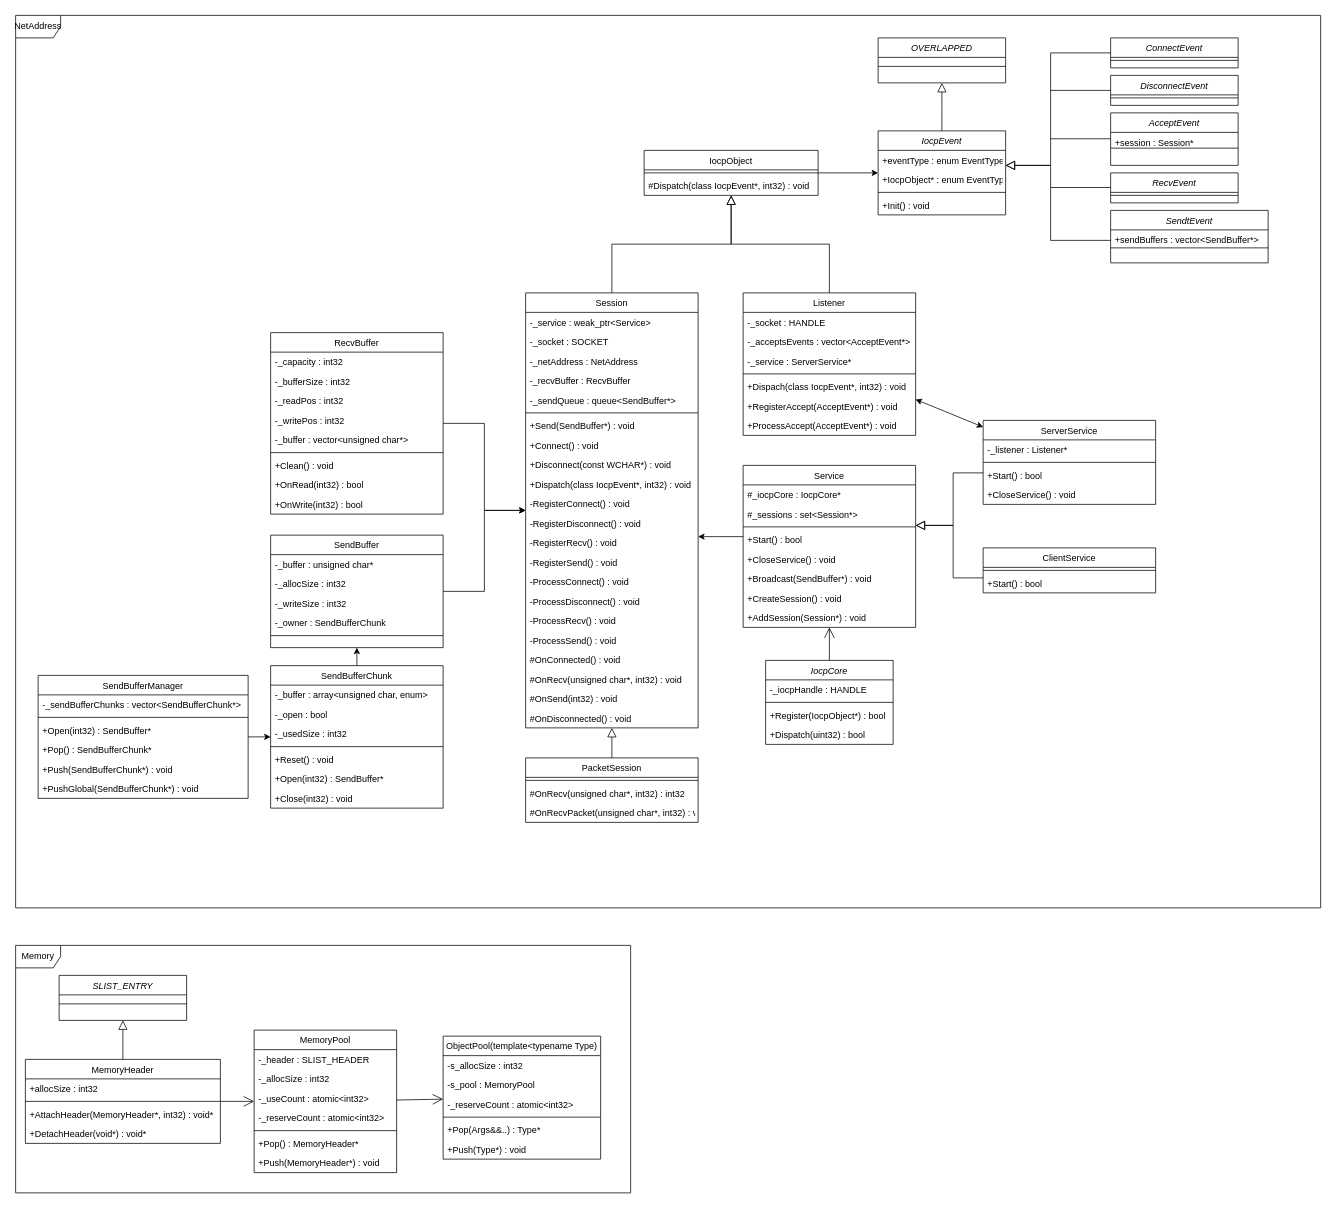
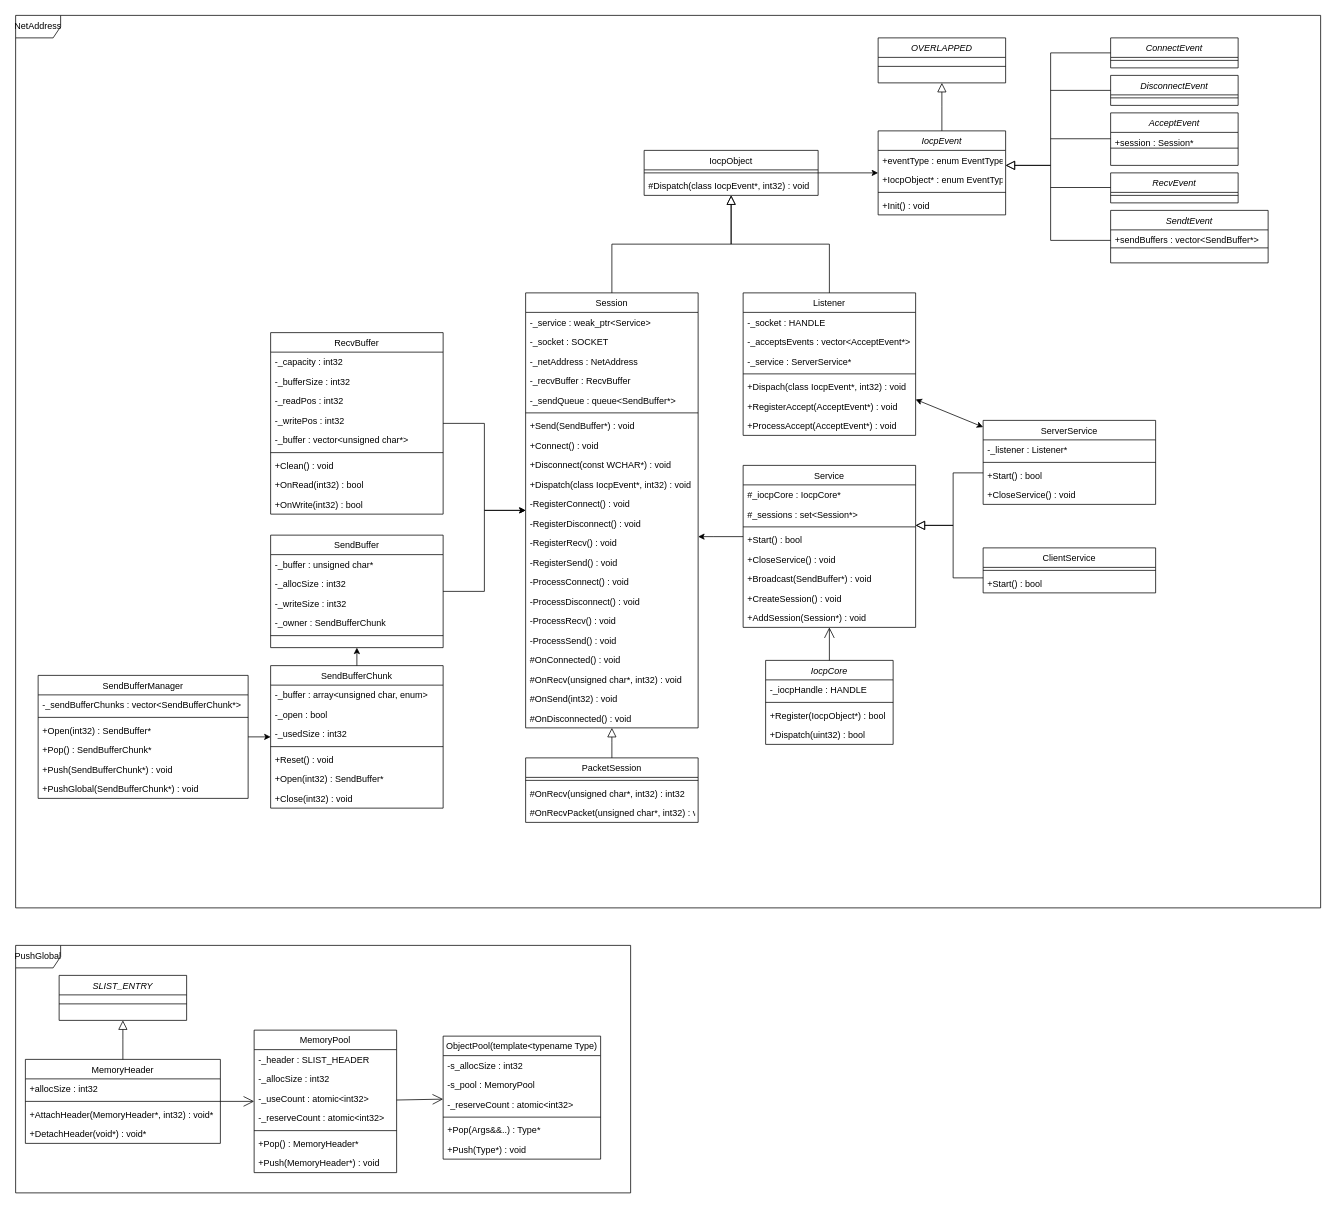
(38, 957) -> (38, 957)
